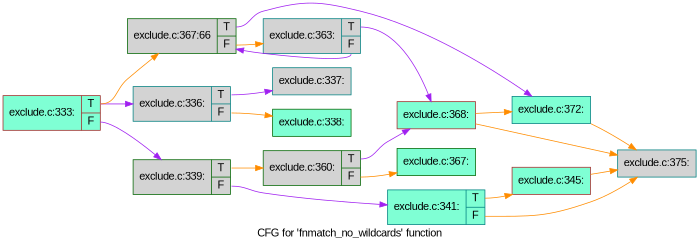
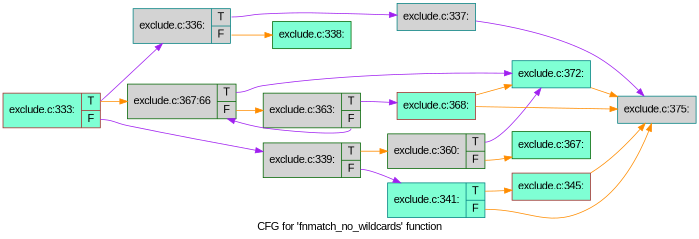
(312, 36) -> (312, 110)
none -> (564, 42)
(382, 146) -> (514, 122)
